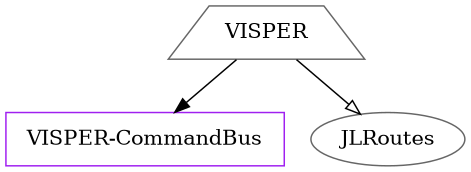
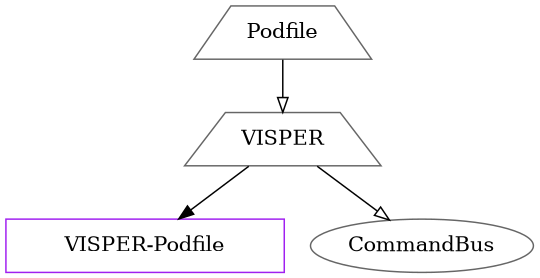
none -> (283, 33)
(145, 139) -> (145, 246)
(388, 139) -> (422, 246)
